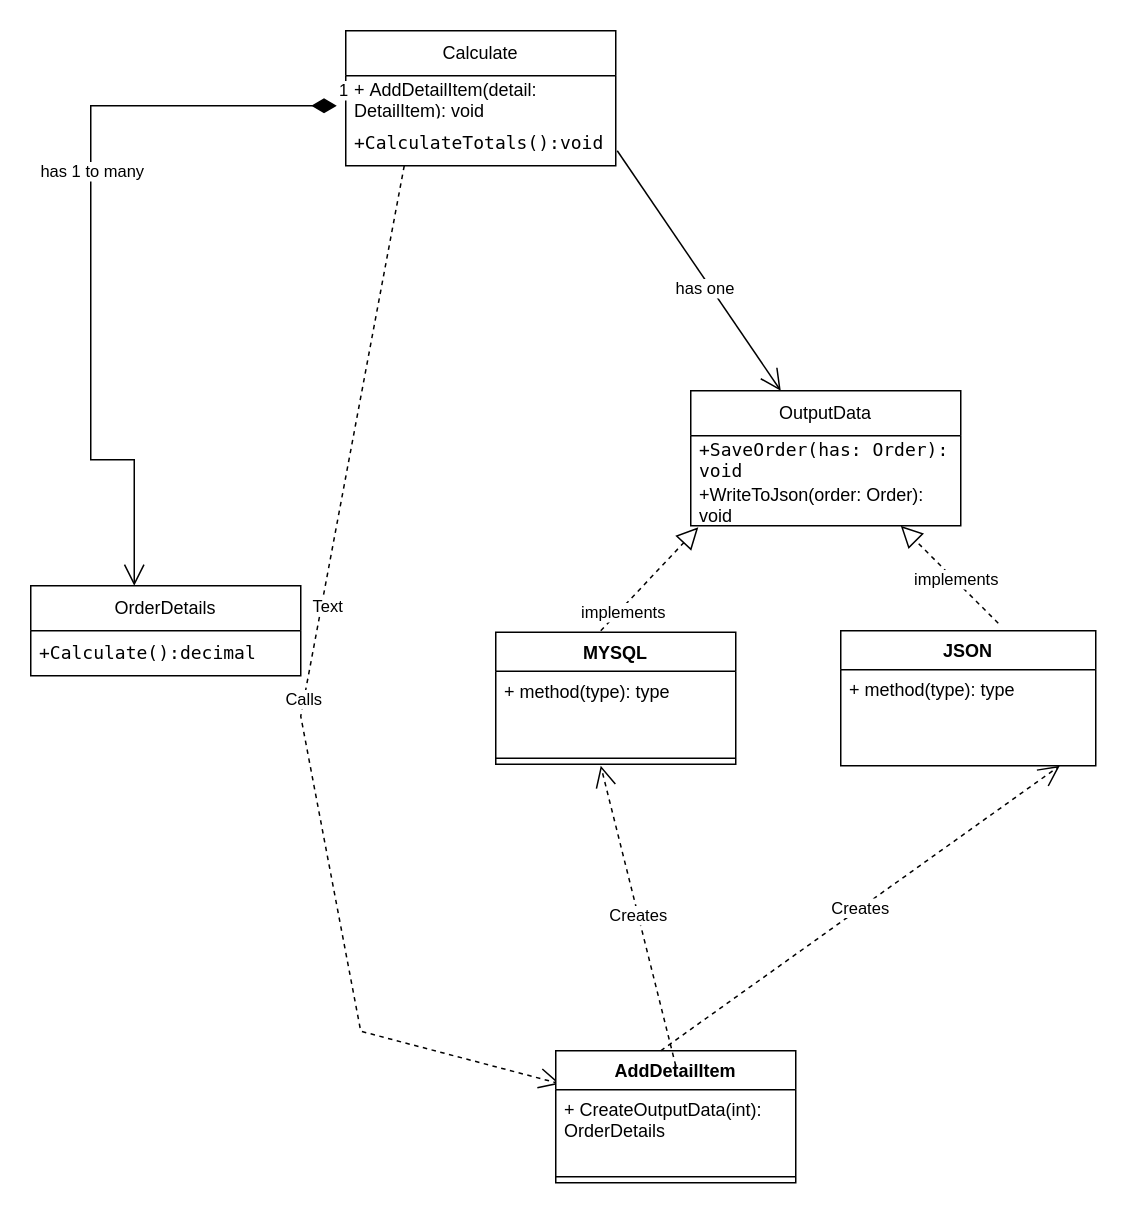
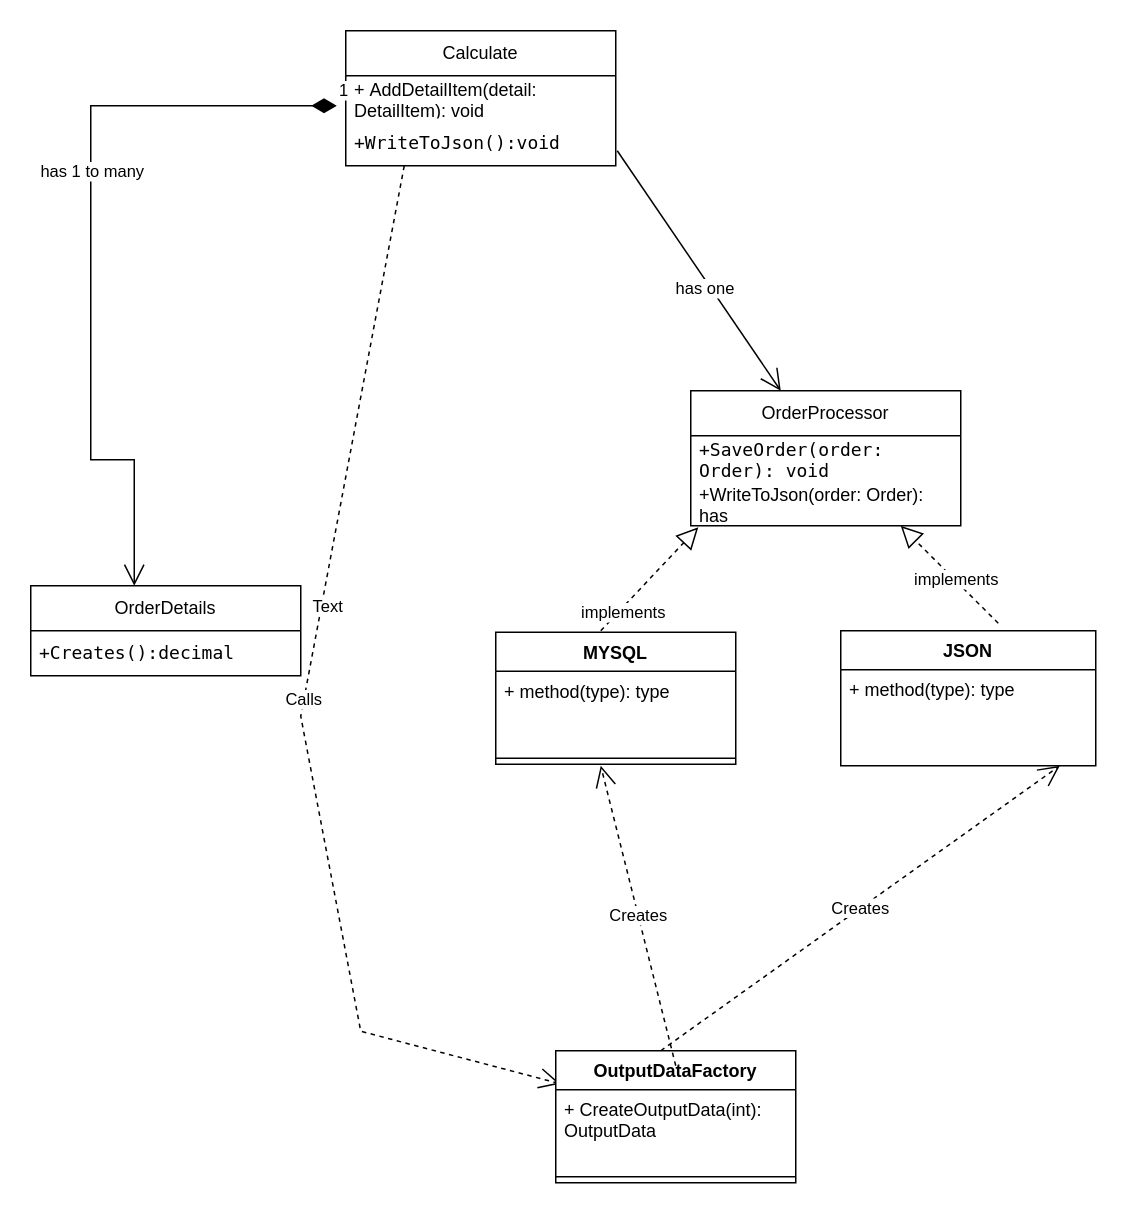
(459, 143) -> (443, 143)
(826, 413) -> (826, 413)
(827, 458) -> (827, 458)
(827, 503) -> (827, 503)
(129, 653) -> (123, 653)
(676, 1072) -> (676, 1072)
(677, 1122) -> (677, 1122)
